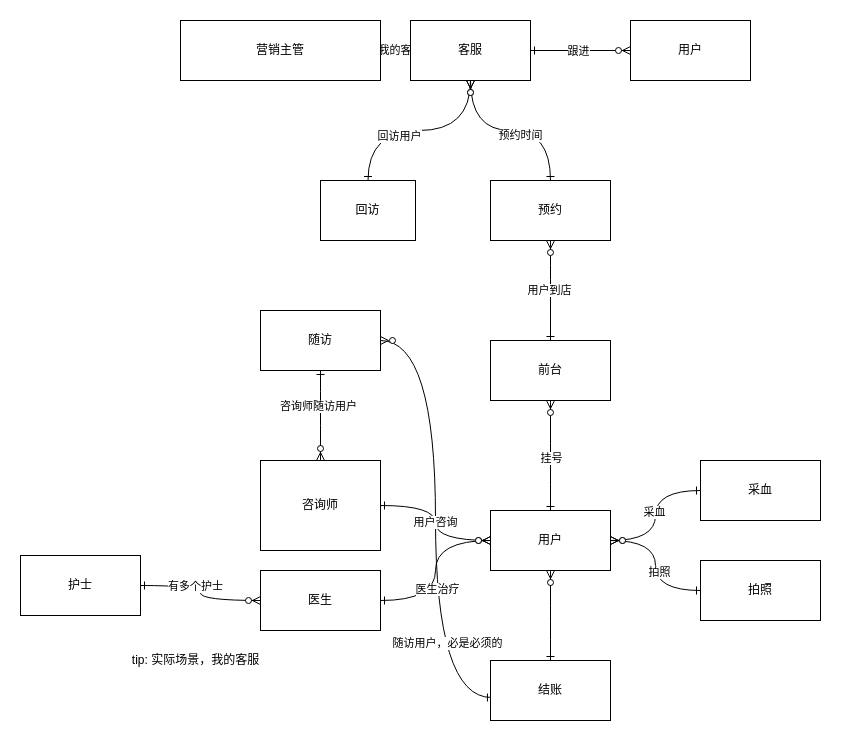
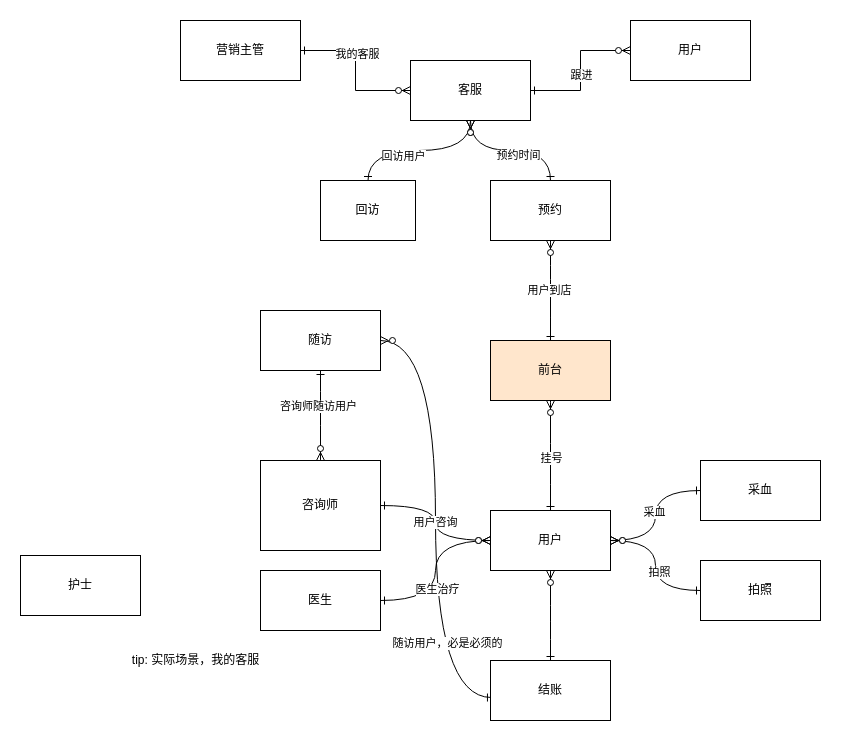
(281, 51) -> (241, 51)
(471, 51) -> (471, 91)
(551, 371) -> (551, 371)
(201, 593) -> none
